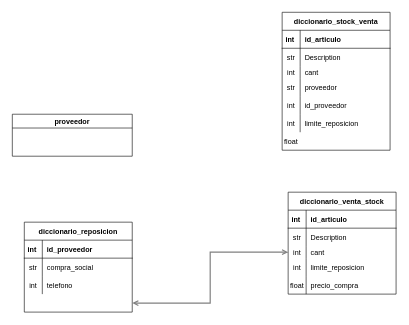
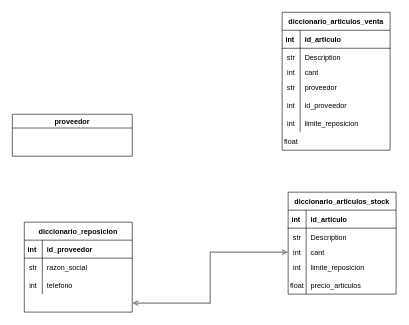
(336, 22) -> (336, 22)
(342, 202) -> (342, 202)
(71, 268) -> (69, 268)
(336, 286) -> (340, 286)
